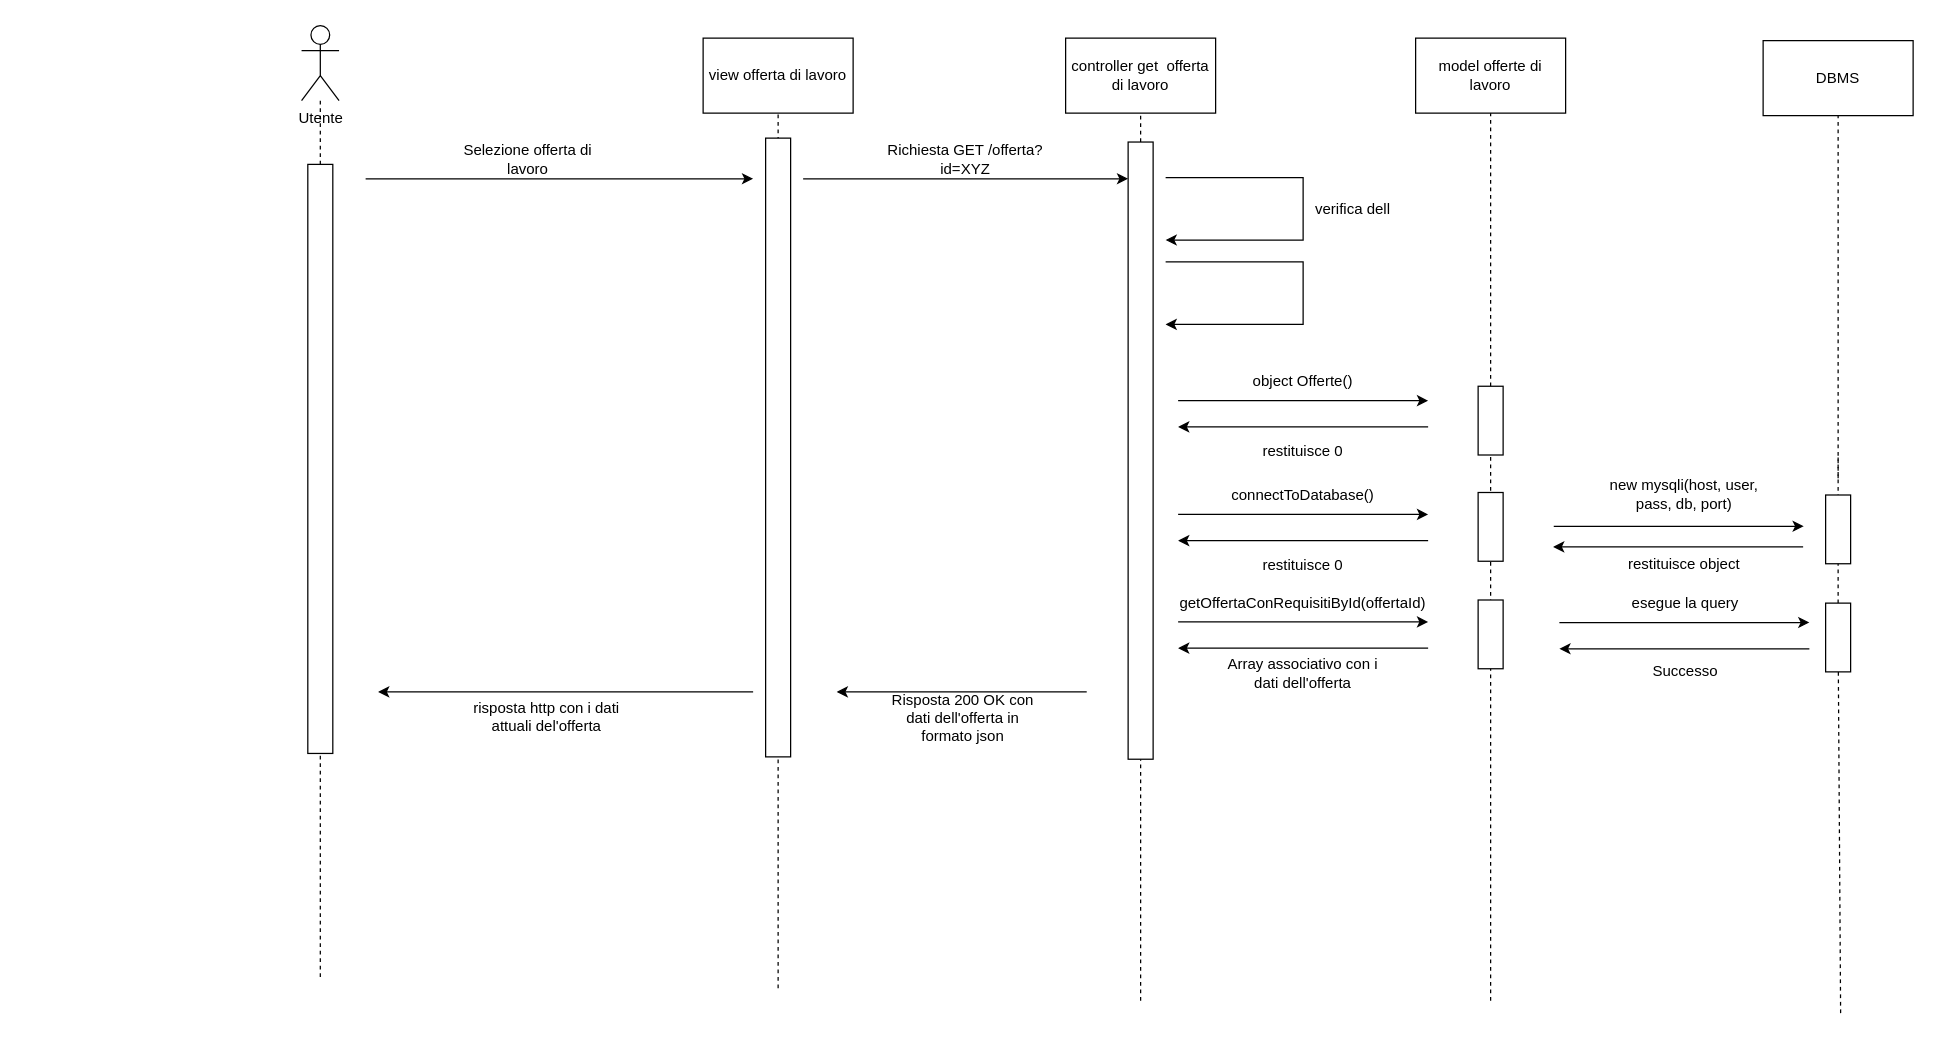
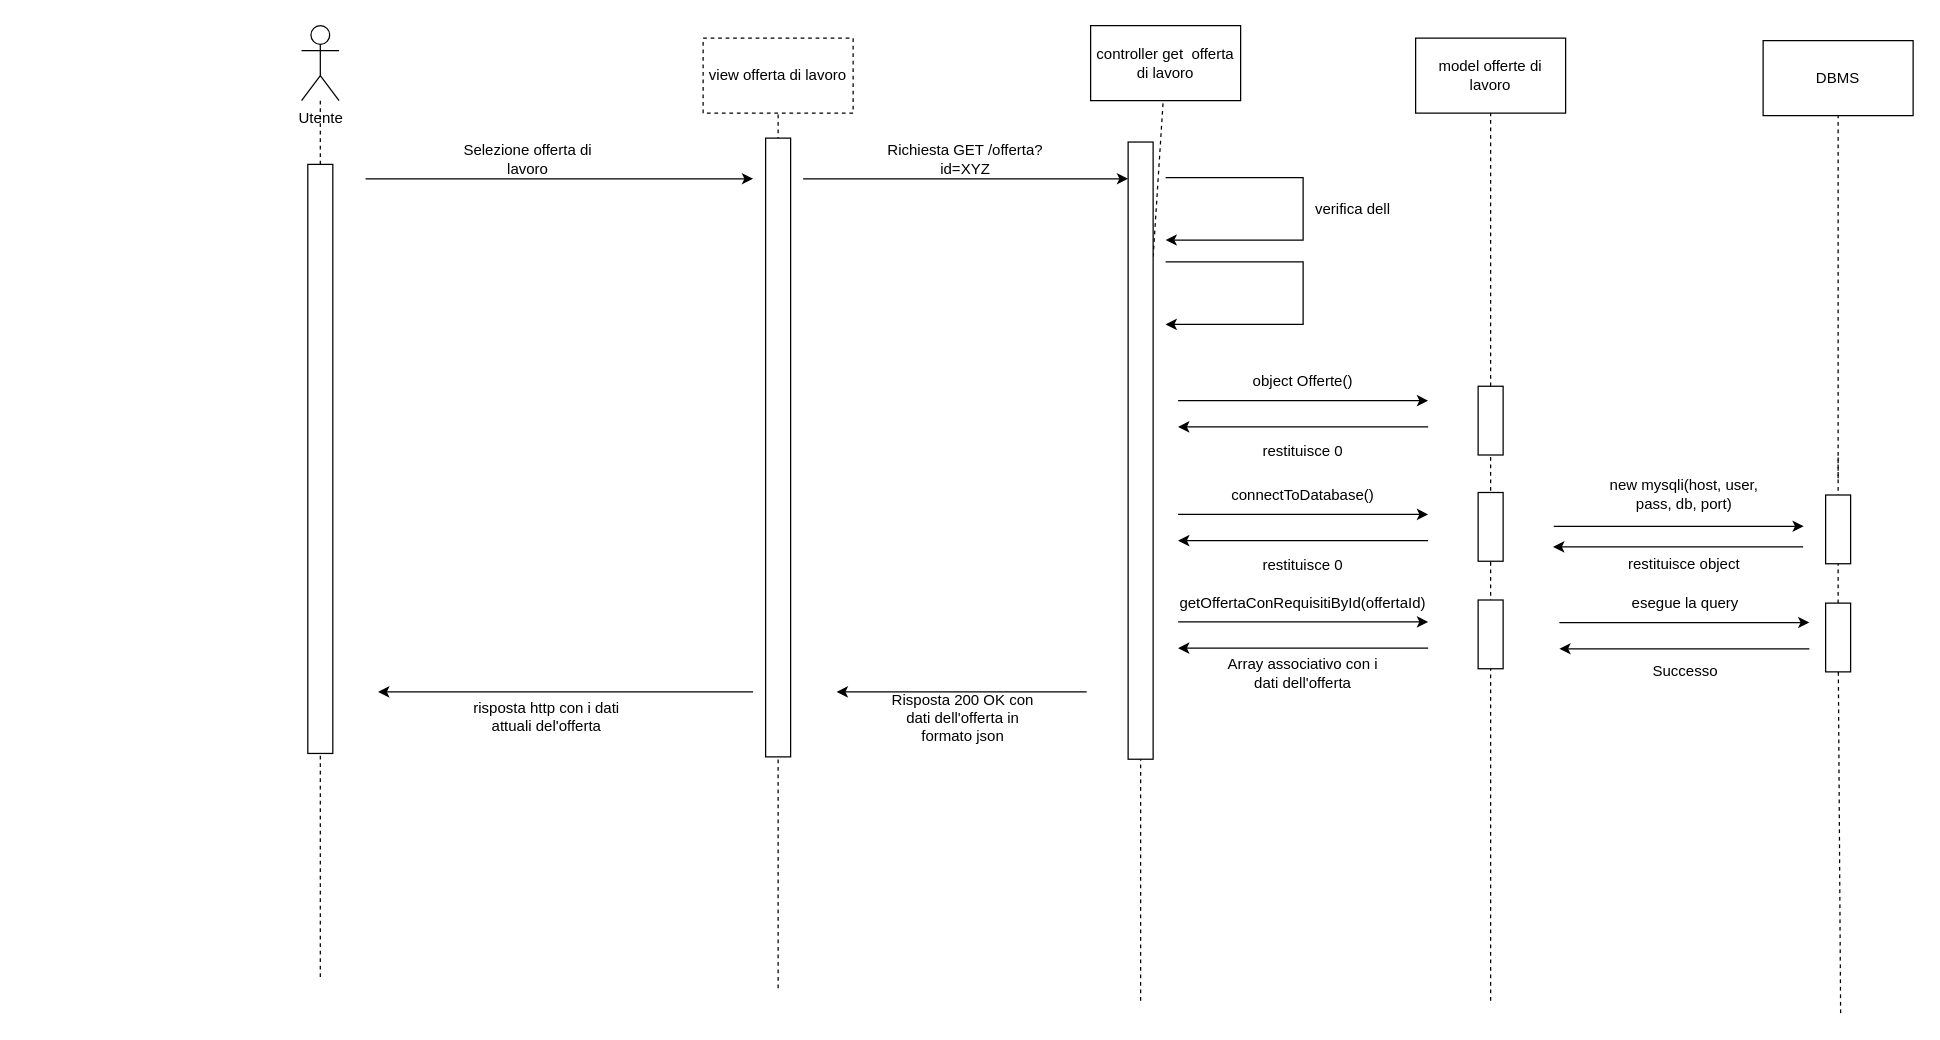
(778, 76) -> (778, 76)
(1141, 76) -> (1166, 63)
